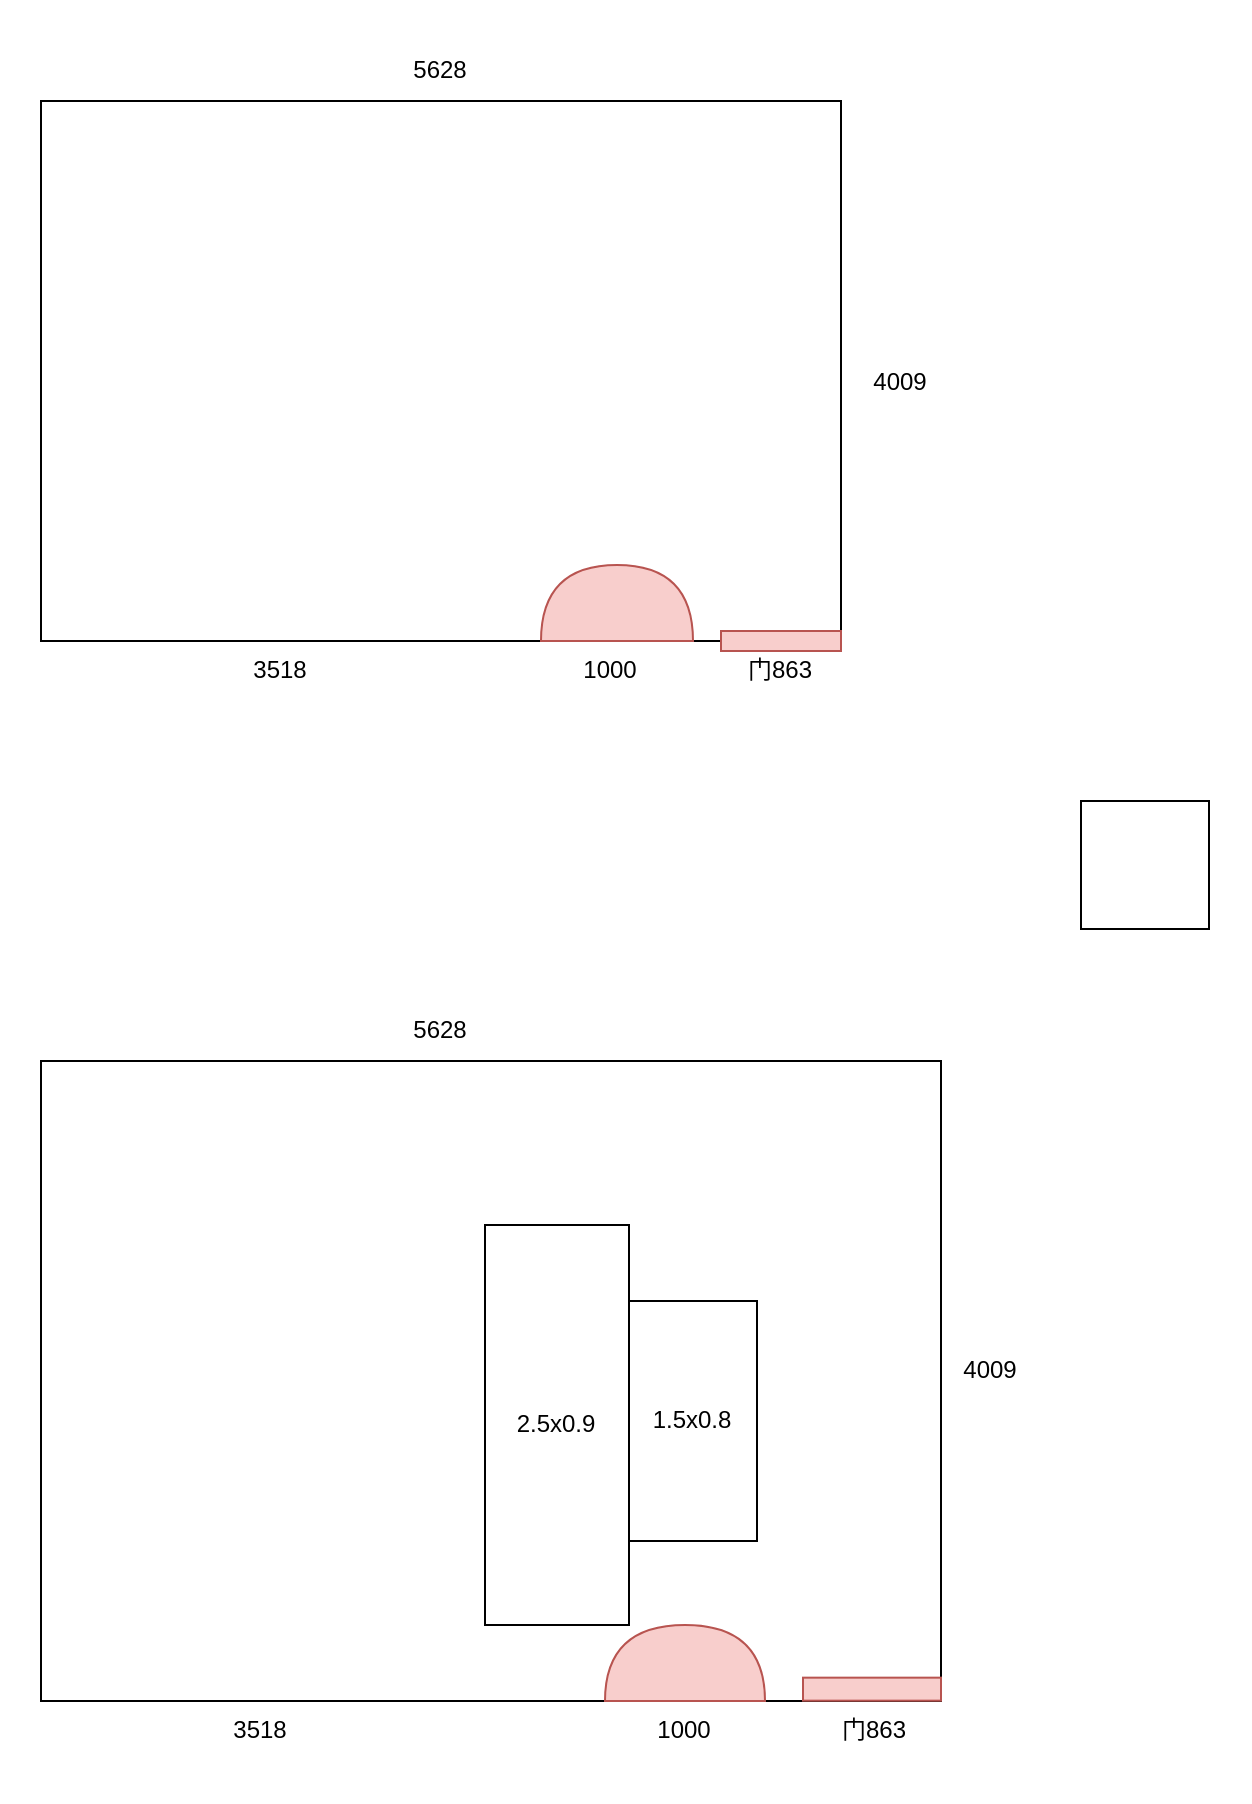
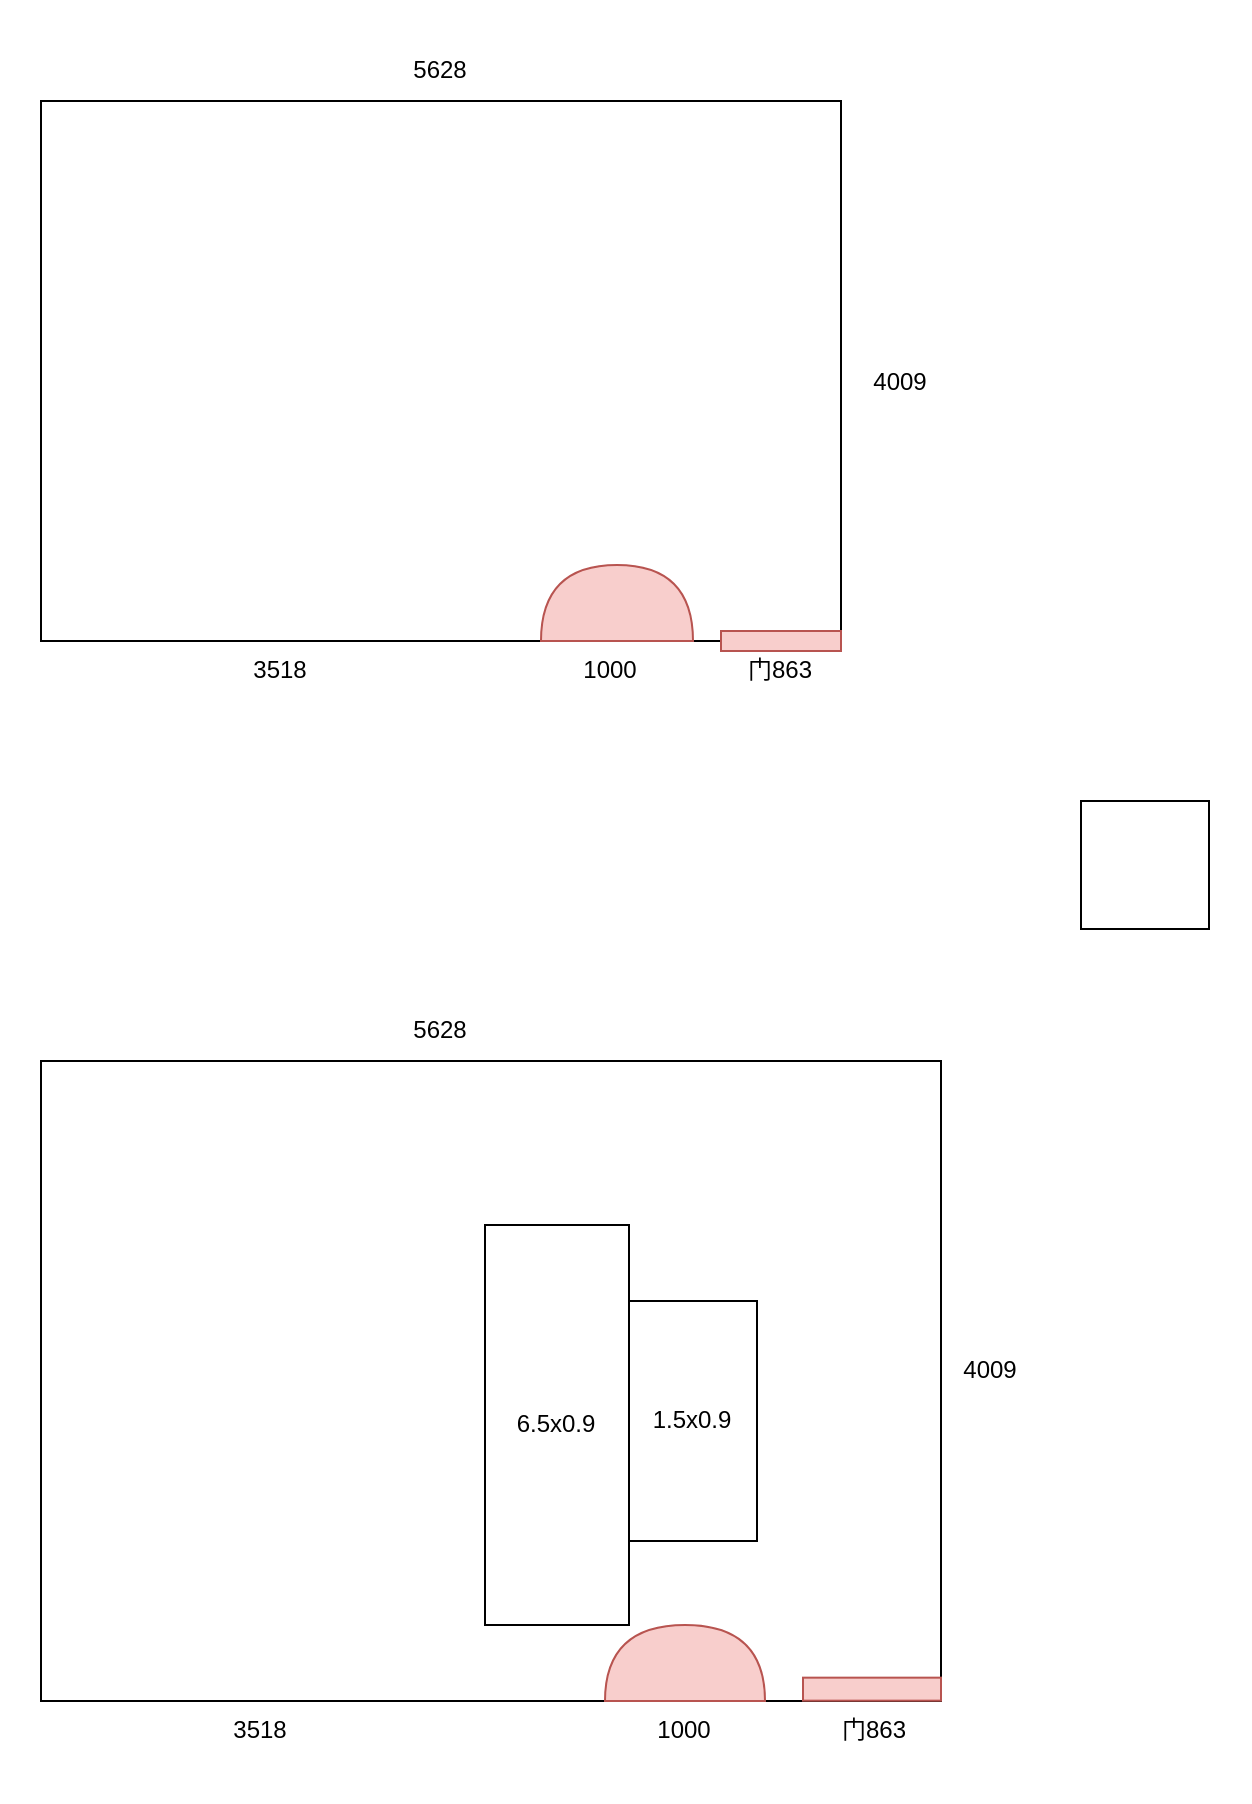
(693, 1421) -> (693, 1421)
(557, 1425) -> (557, 1425)
